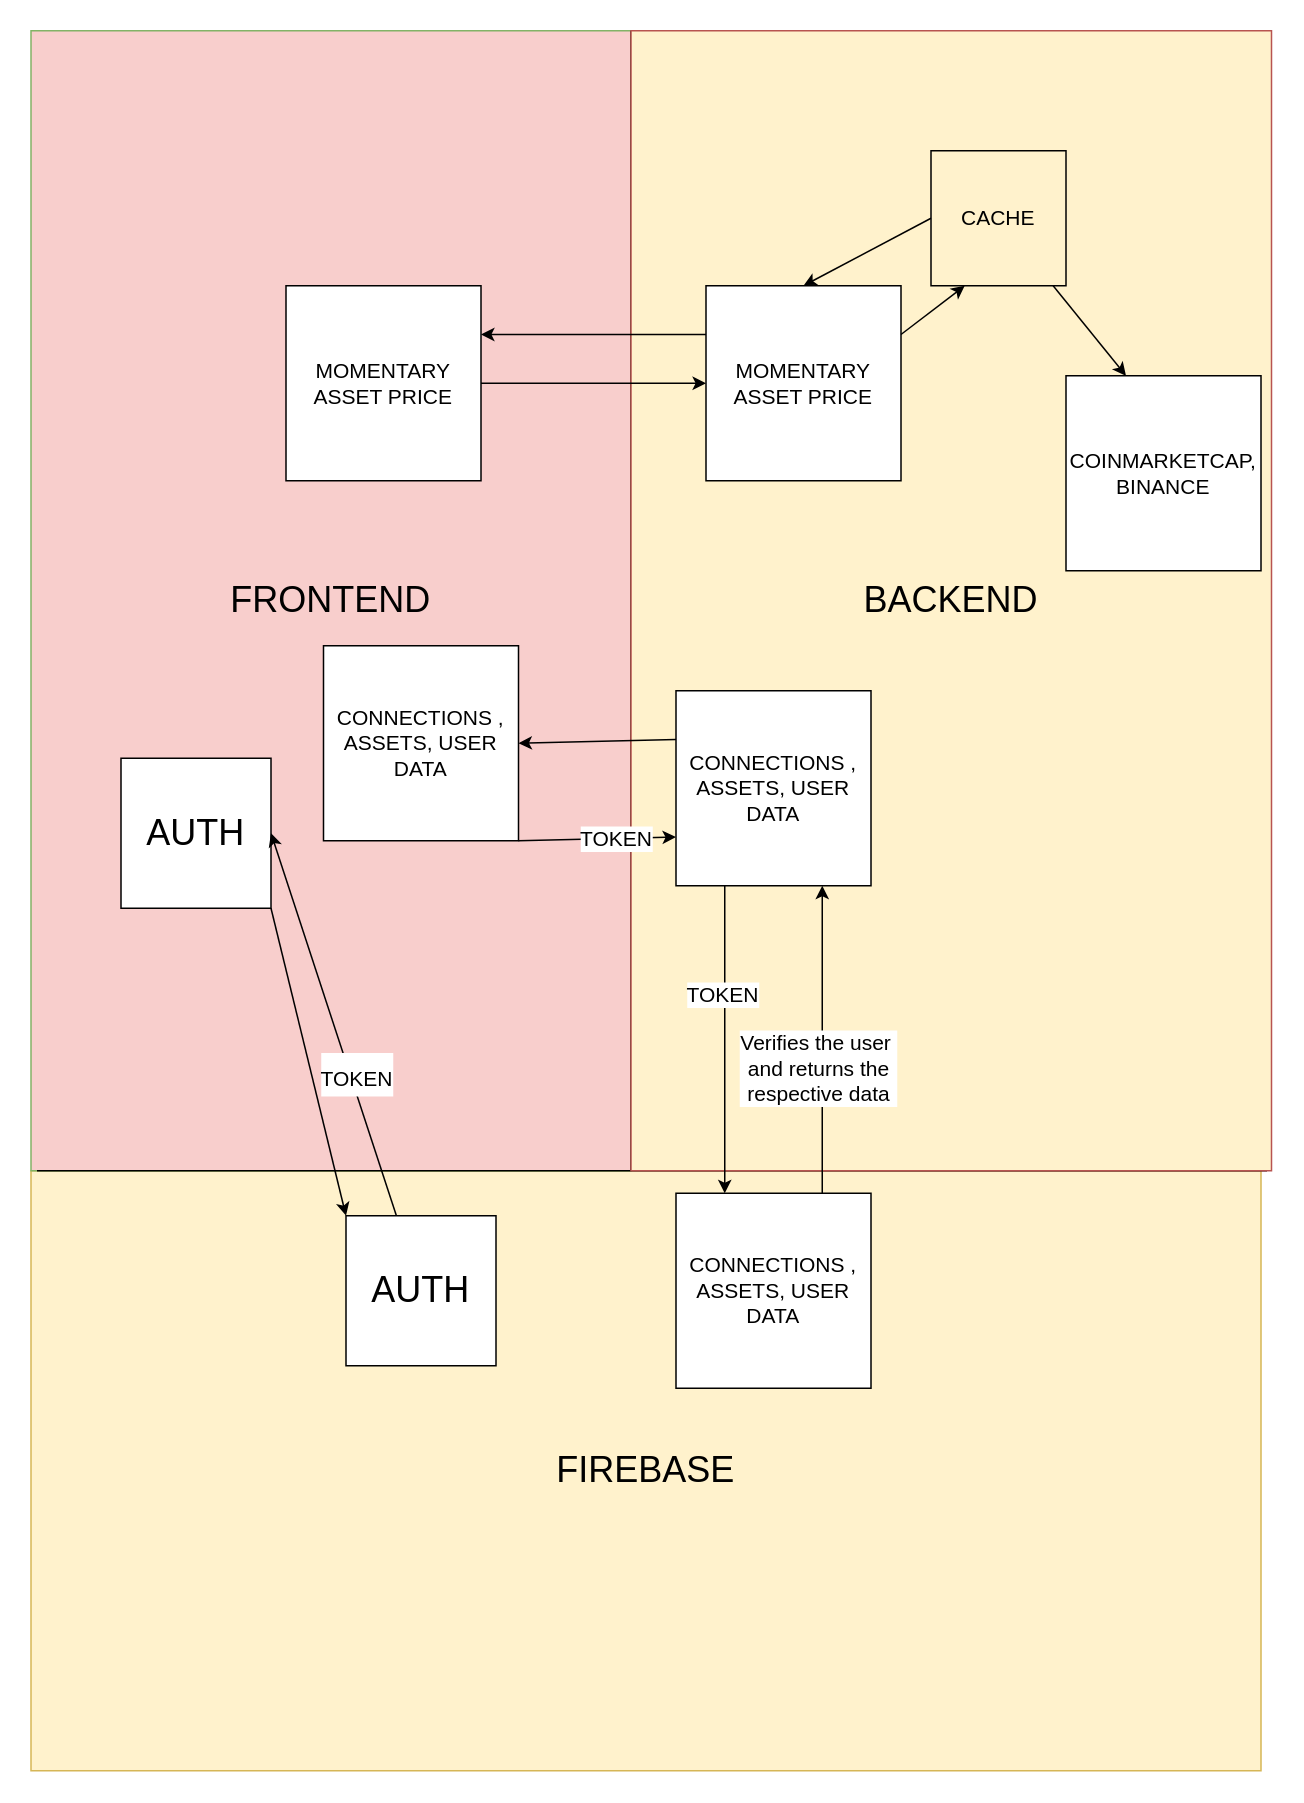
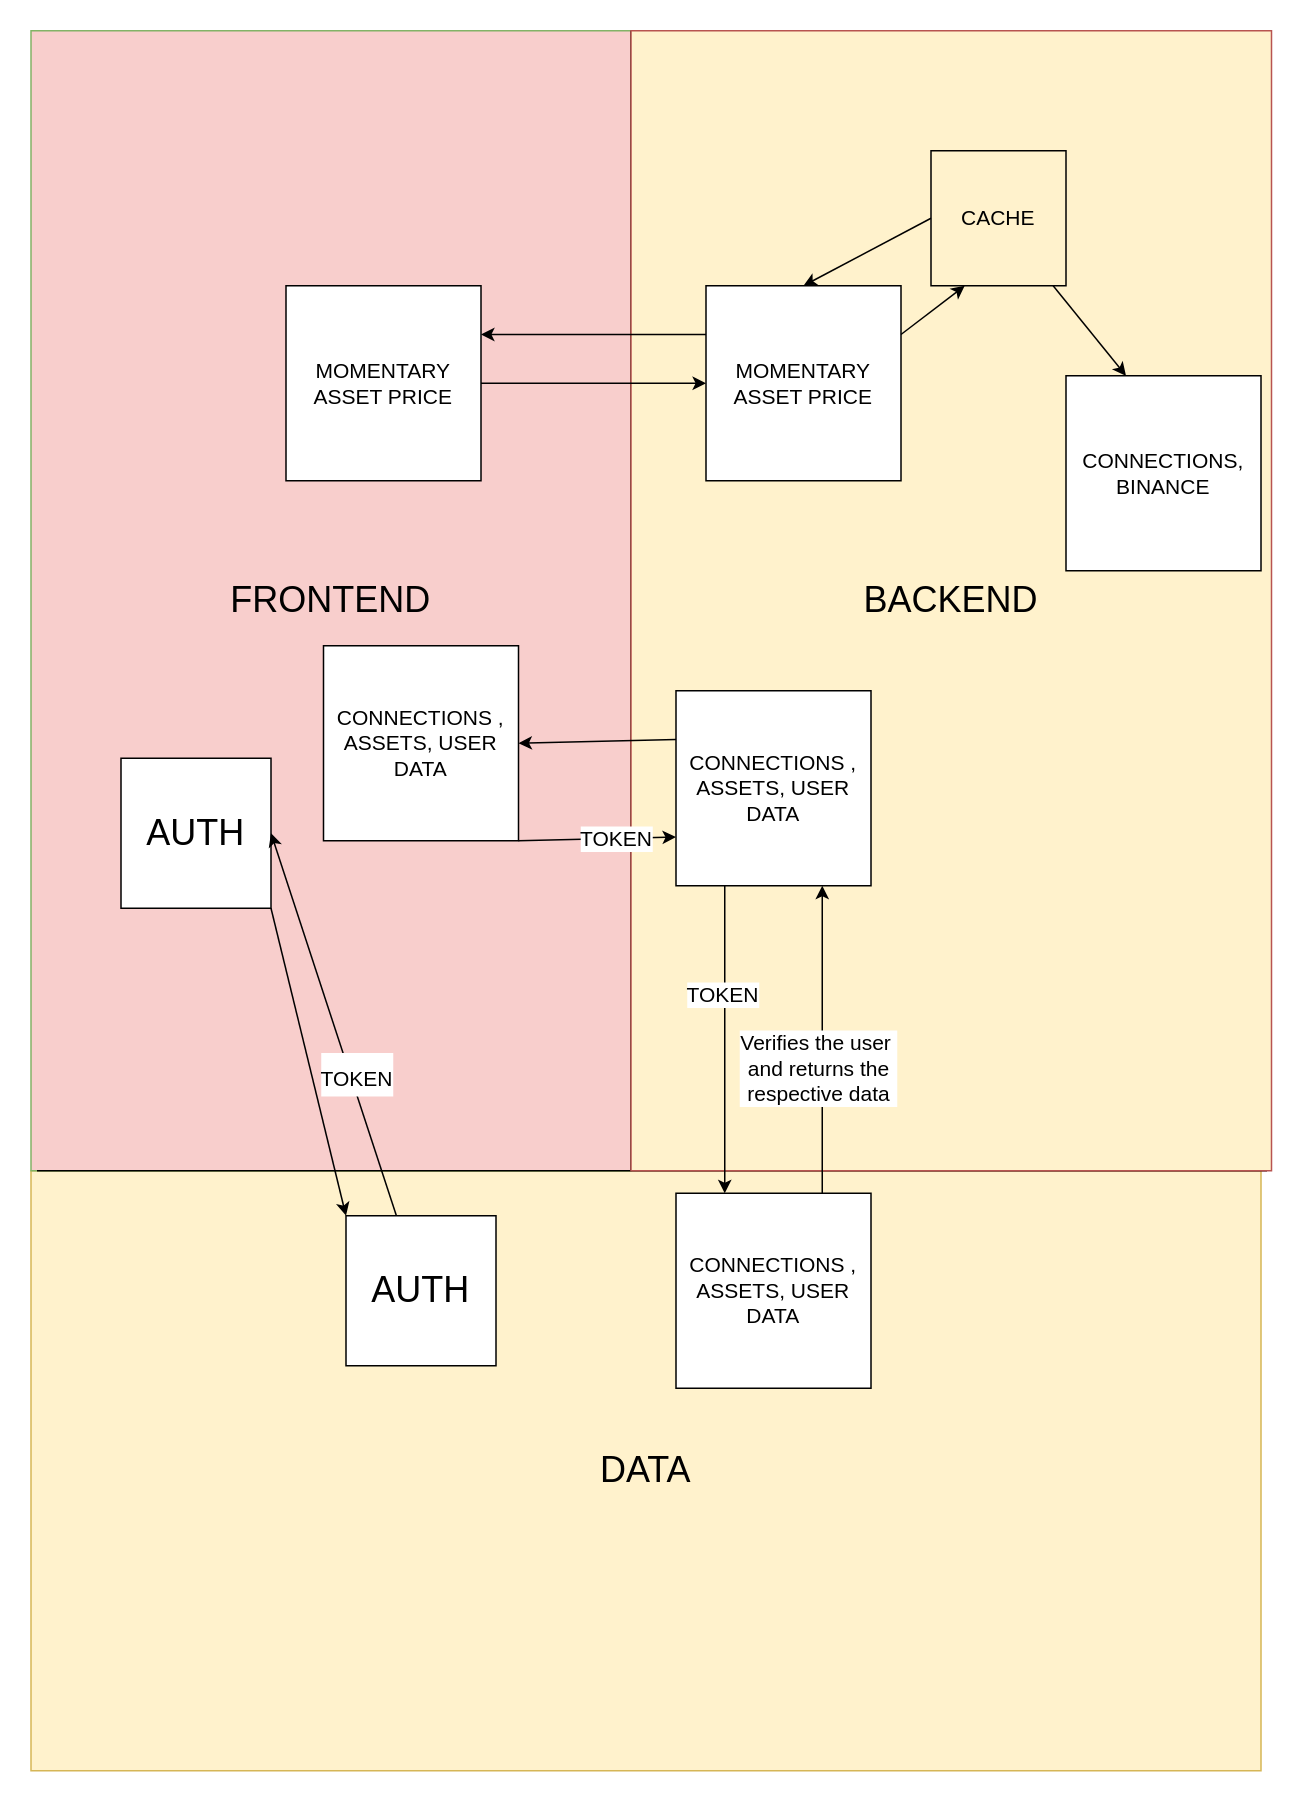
(1163, 473) -> (1163, 473)
(646, 1471) -> (646, 1471)
